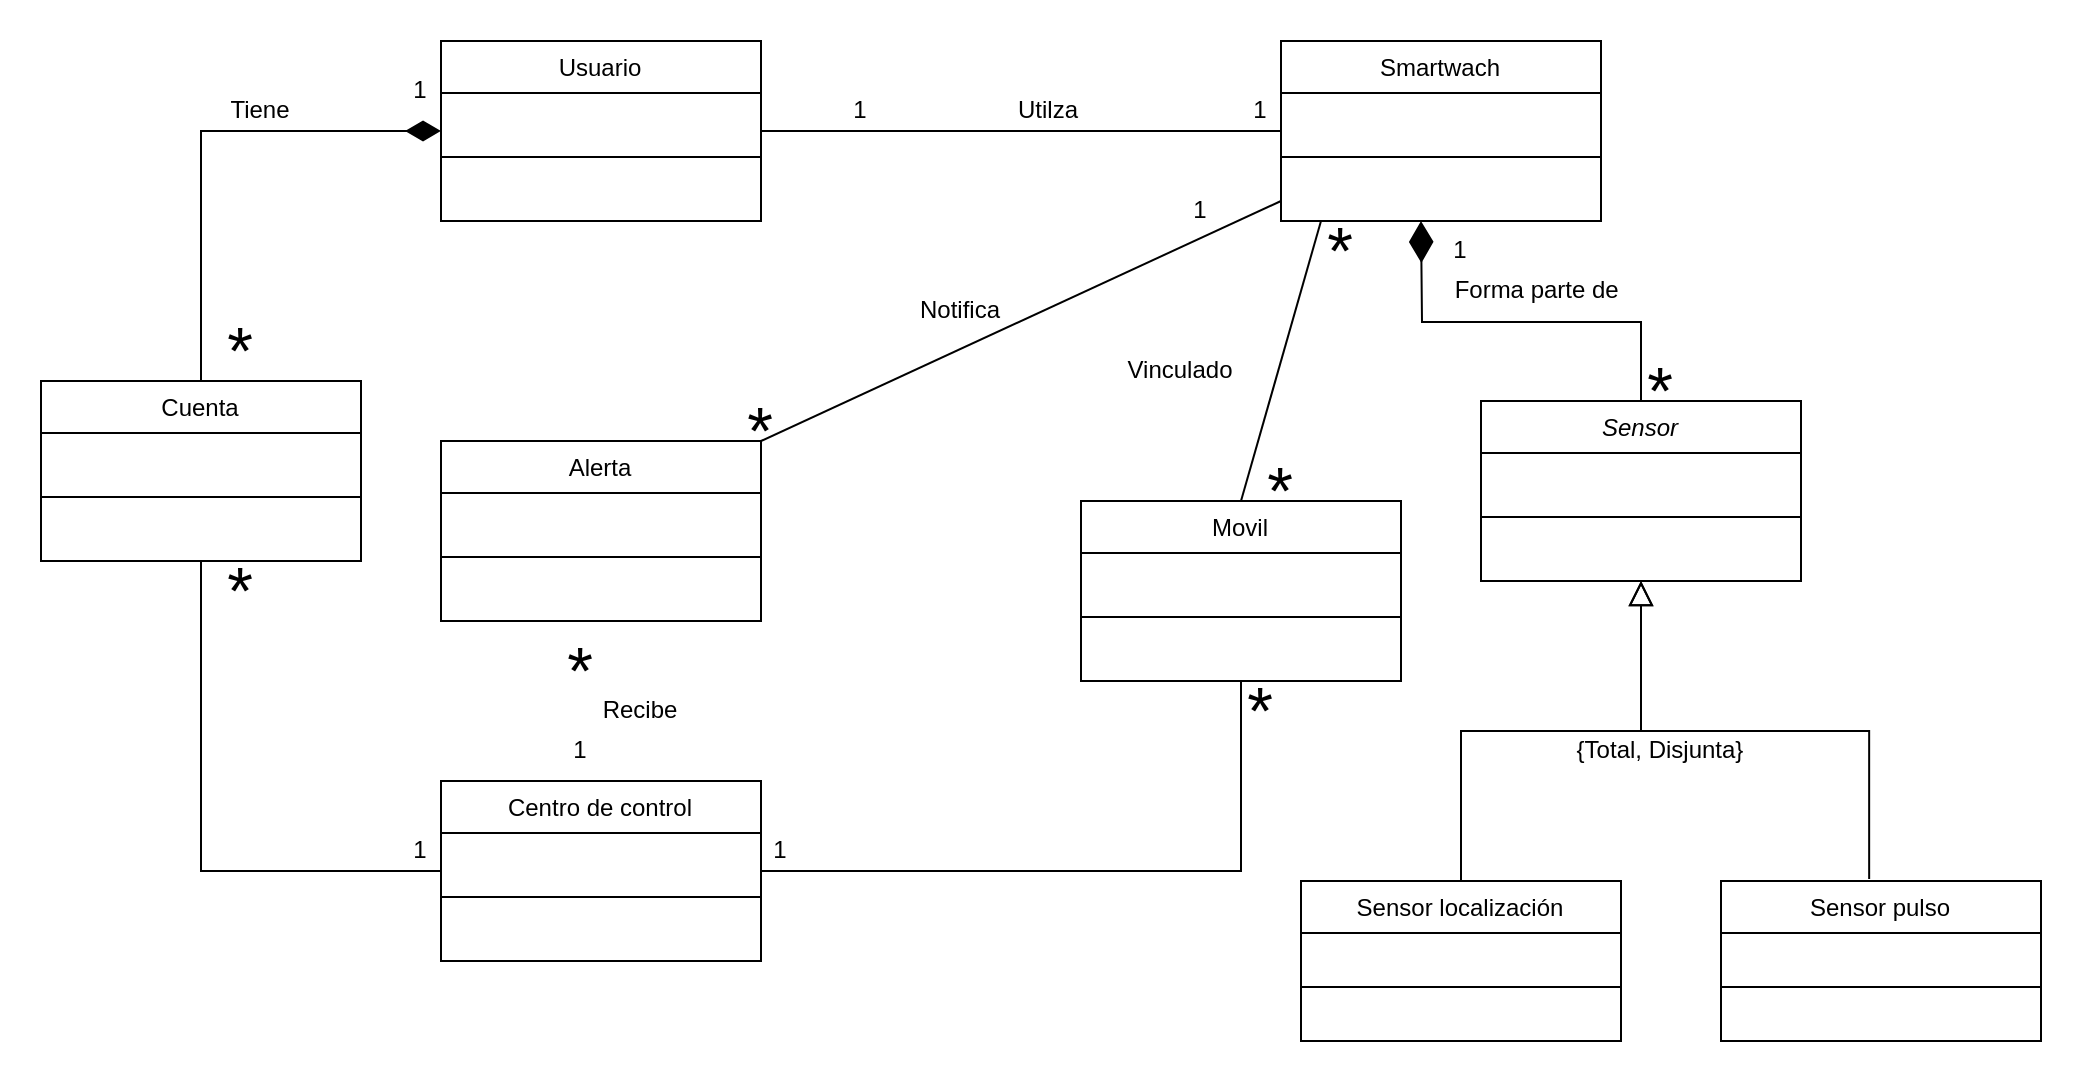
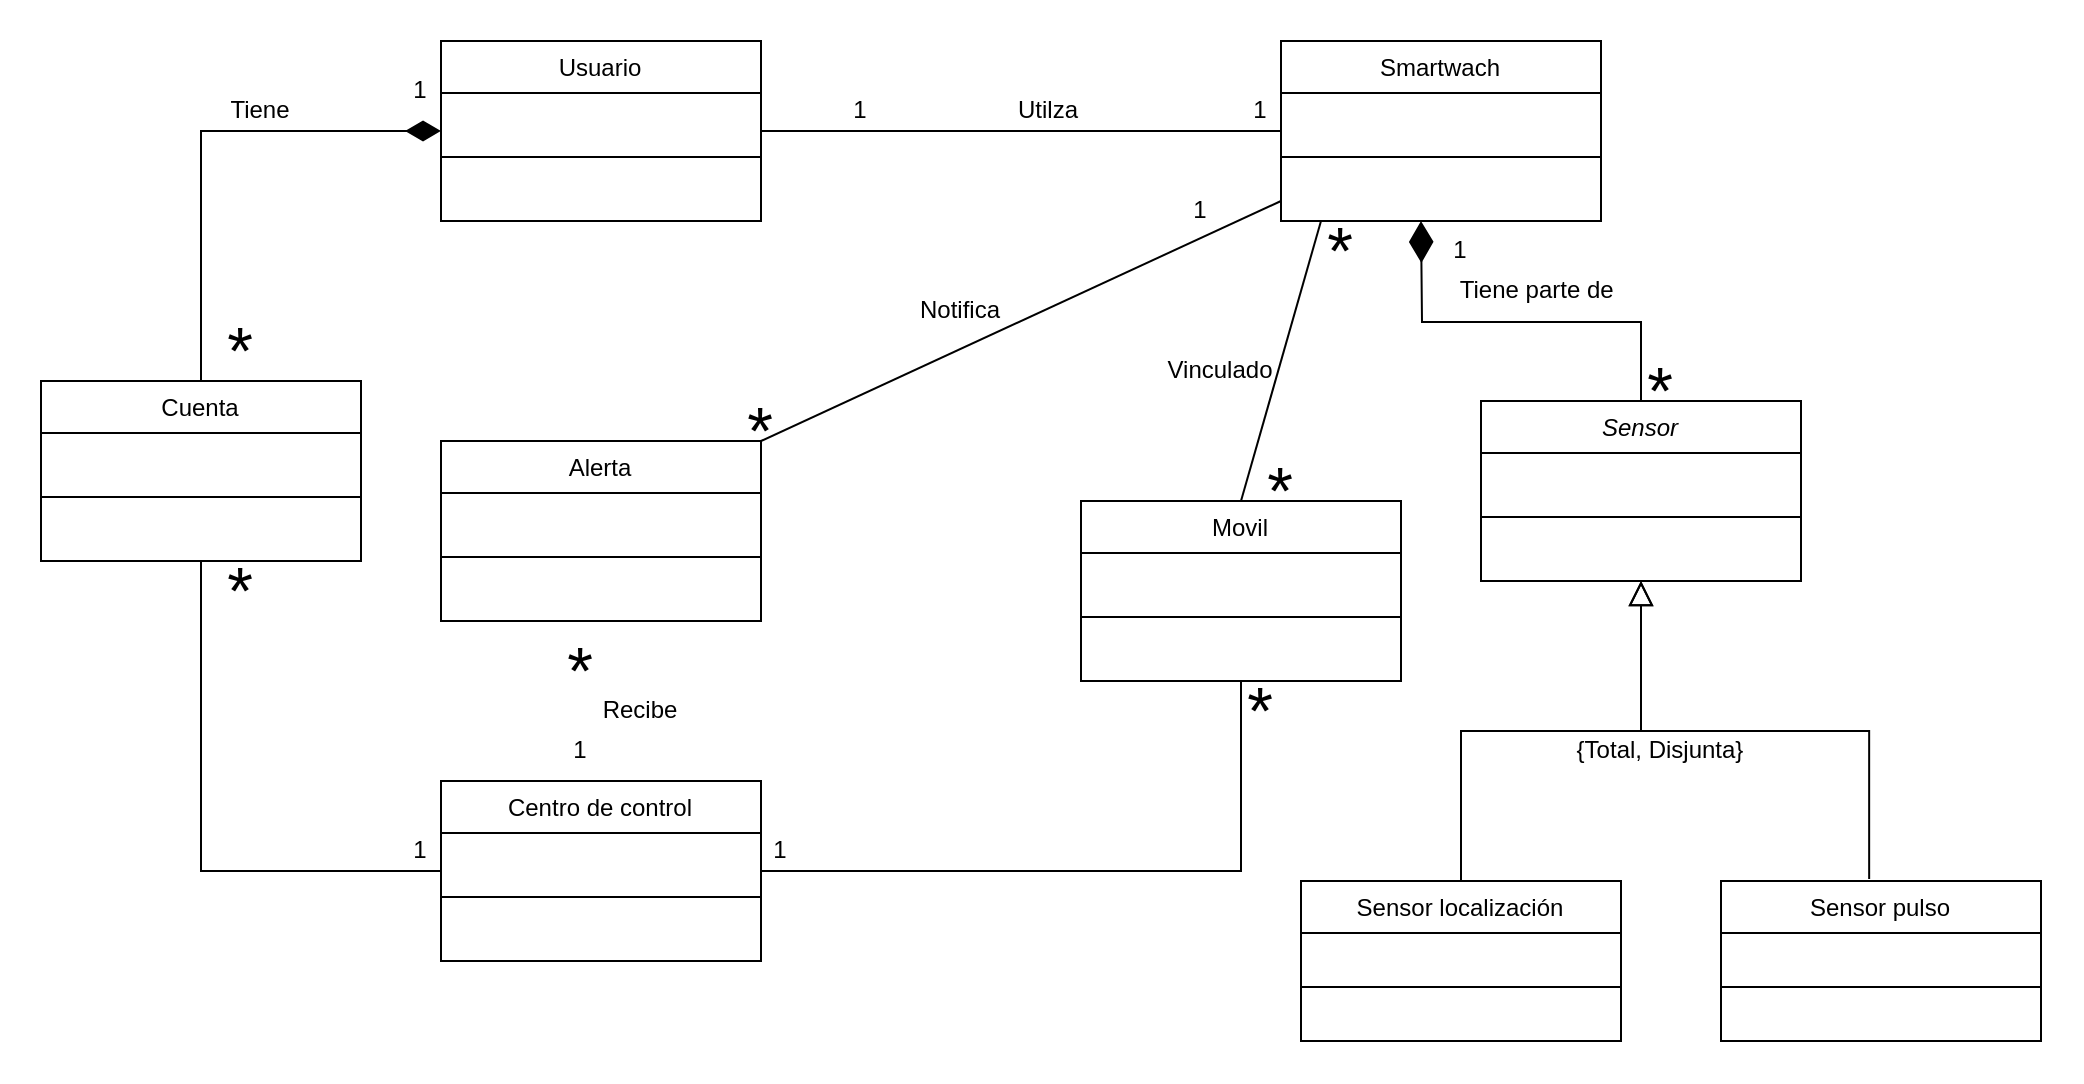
(1541, 291) -> (1541, 291)
(1181, 371) -> (1221, 371)
